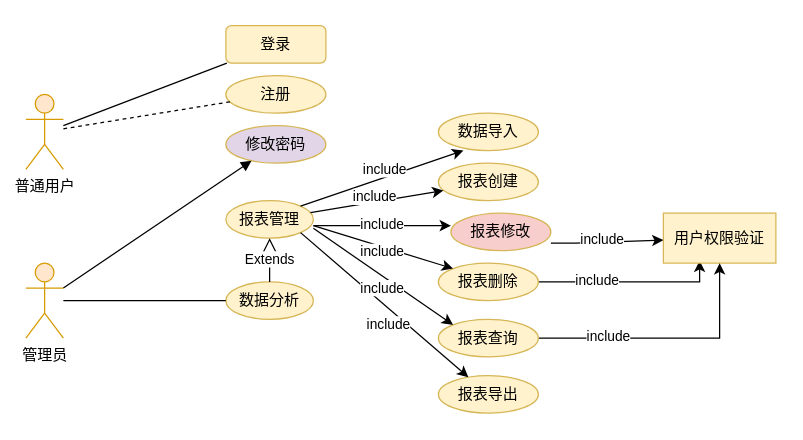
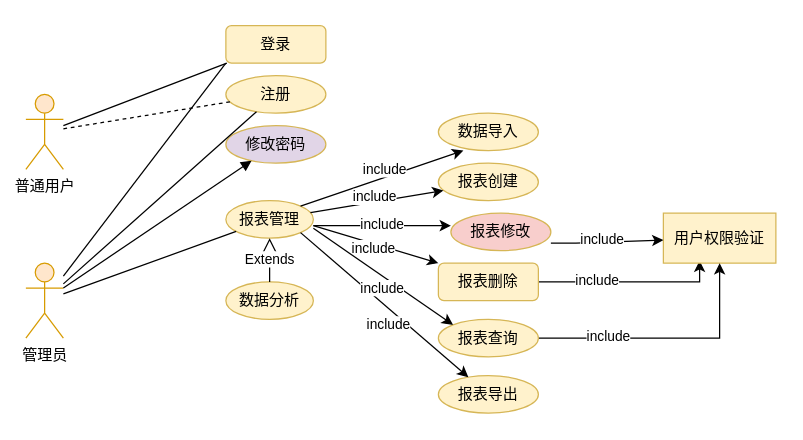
none -> (144, 170)
none -> (160, 198)
(488, 282) -> (488, 282)
(144, 301) -> (149, 263)
